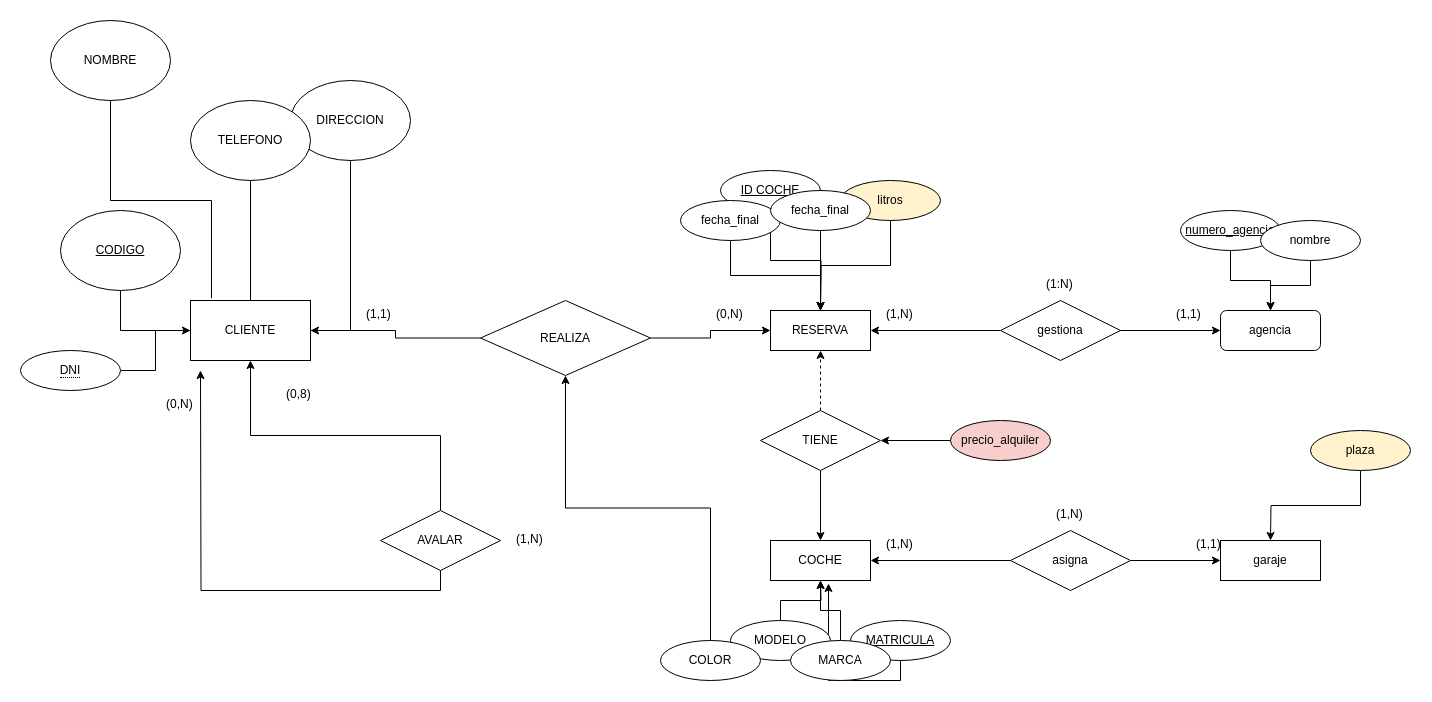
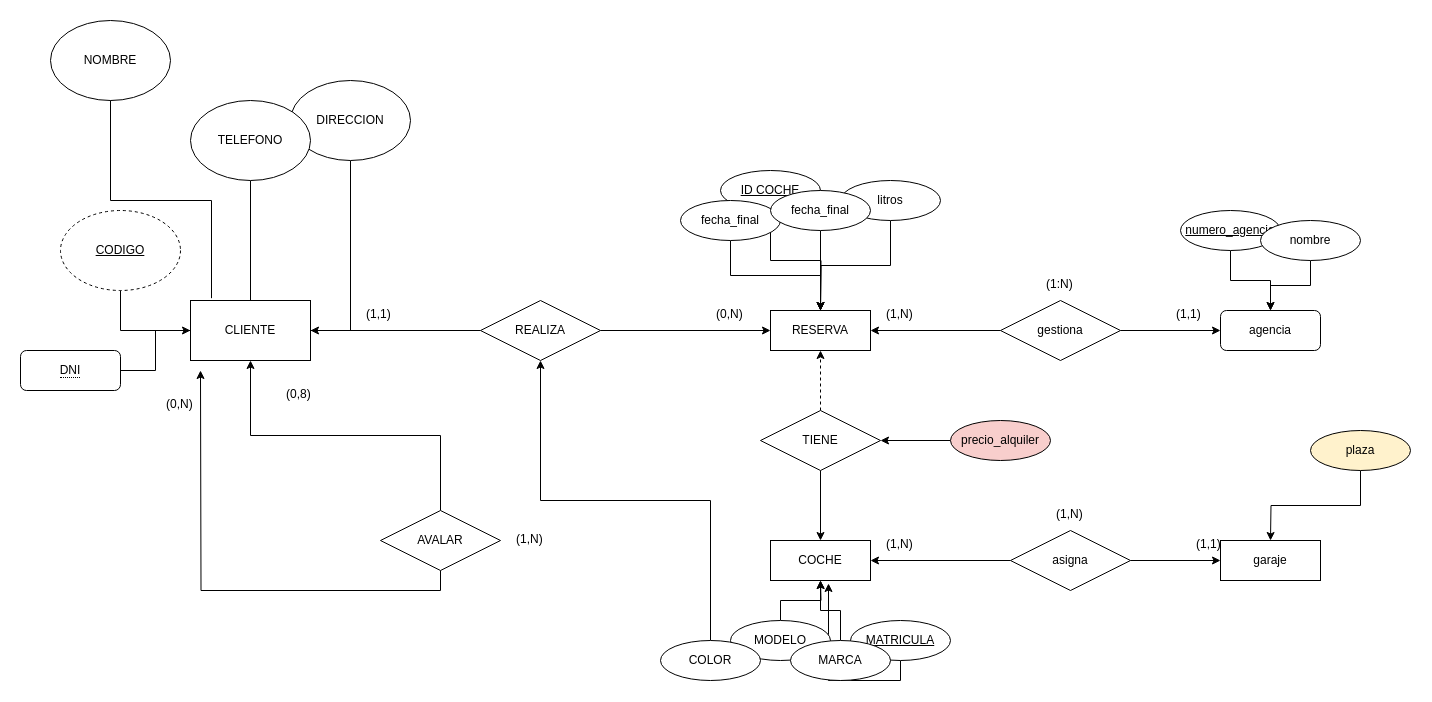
(891, 201) -> (891, 201)
(121, 251) -> (121, 251)
(566, 338) -> (541, 331)
(71, 371) -> (71, 371)
